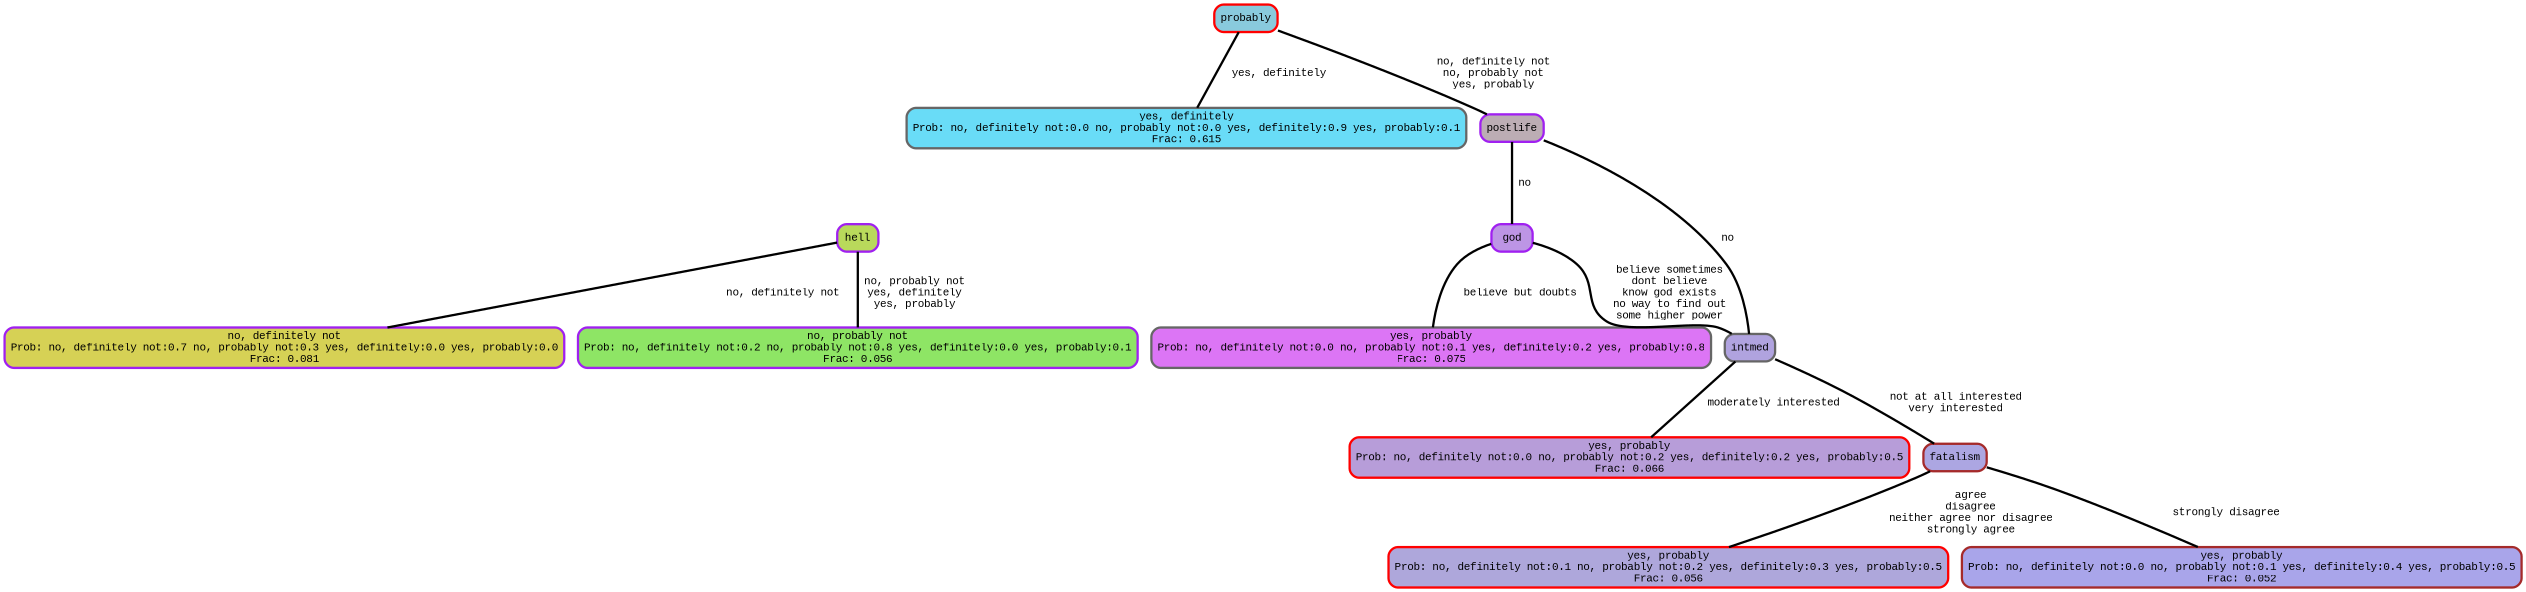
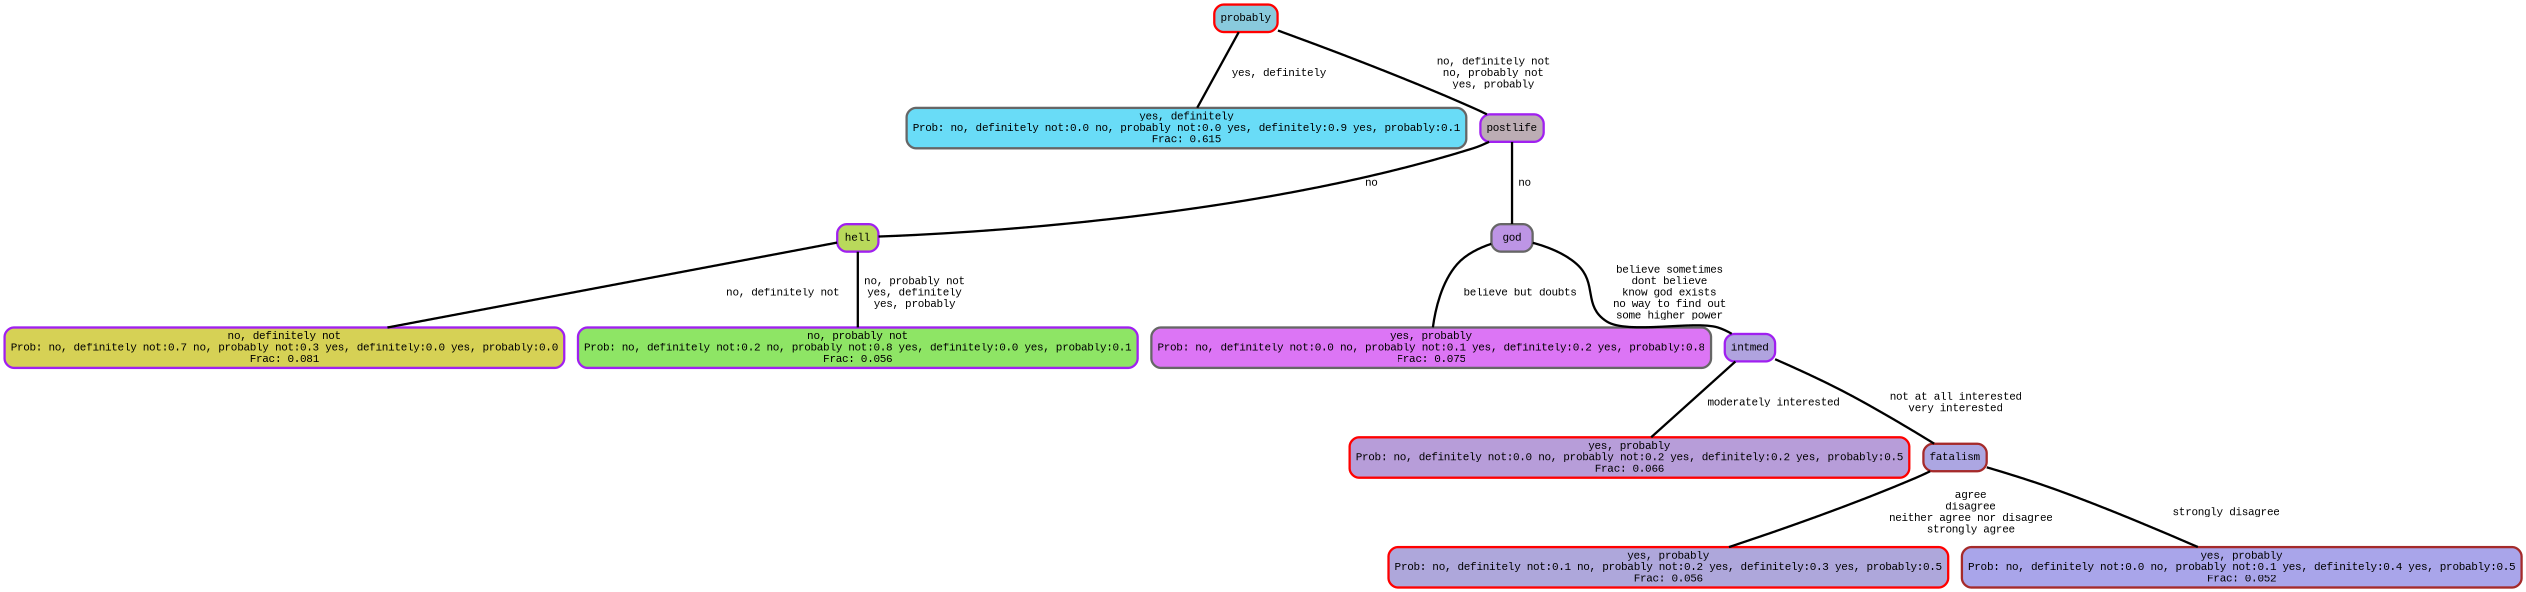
(1673, 212) -> (1187, 209)
(1512, 238) -> (1512, 238)
(1750, 348) -> (1750, 348)
